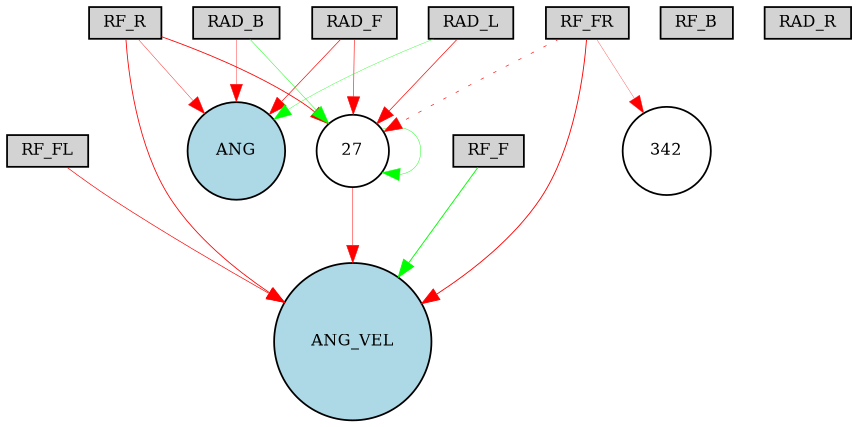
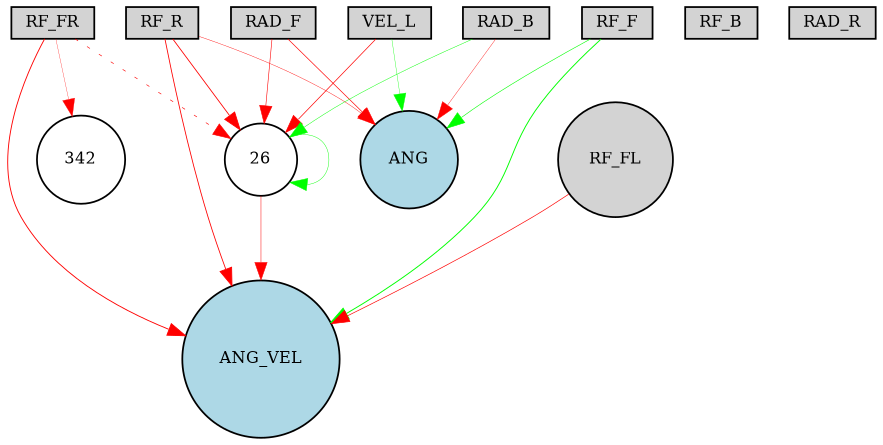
(471, 23) -> (390, 23)
none -> (525, 76)
(48, 151) -> (616, 160)
(353, 151) -> (261, 160)
